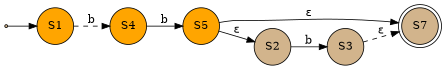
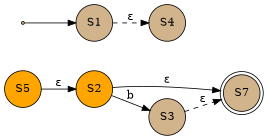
(305, 19) -> (163, 87)
(92, 20) -> (131, 17)
(55, 26) -> (94, 23)
(128, 26) -> (167, 23)
(161, 26) -> none
(273, 47) -> (94, 89)
